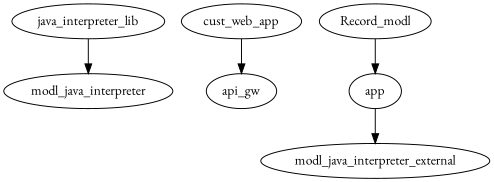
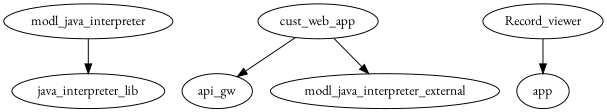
(375, 21) -> (543, 21)
(88, 51) -> (88, 51)
(375, 121) -> (348, 52)
